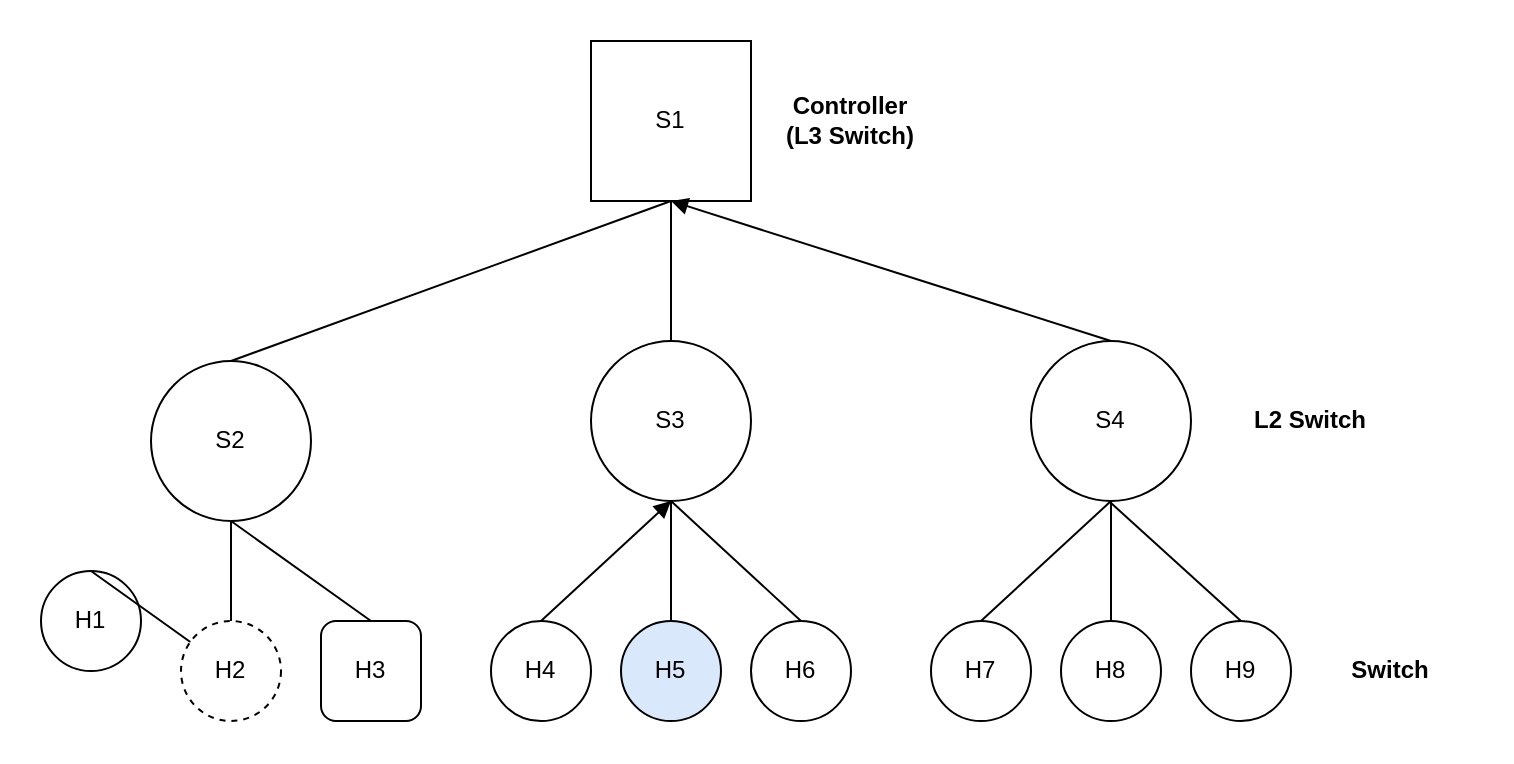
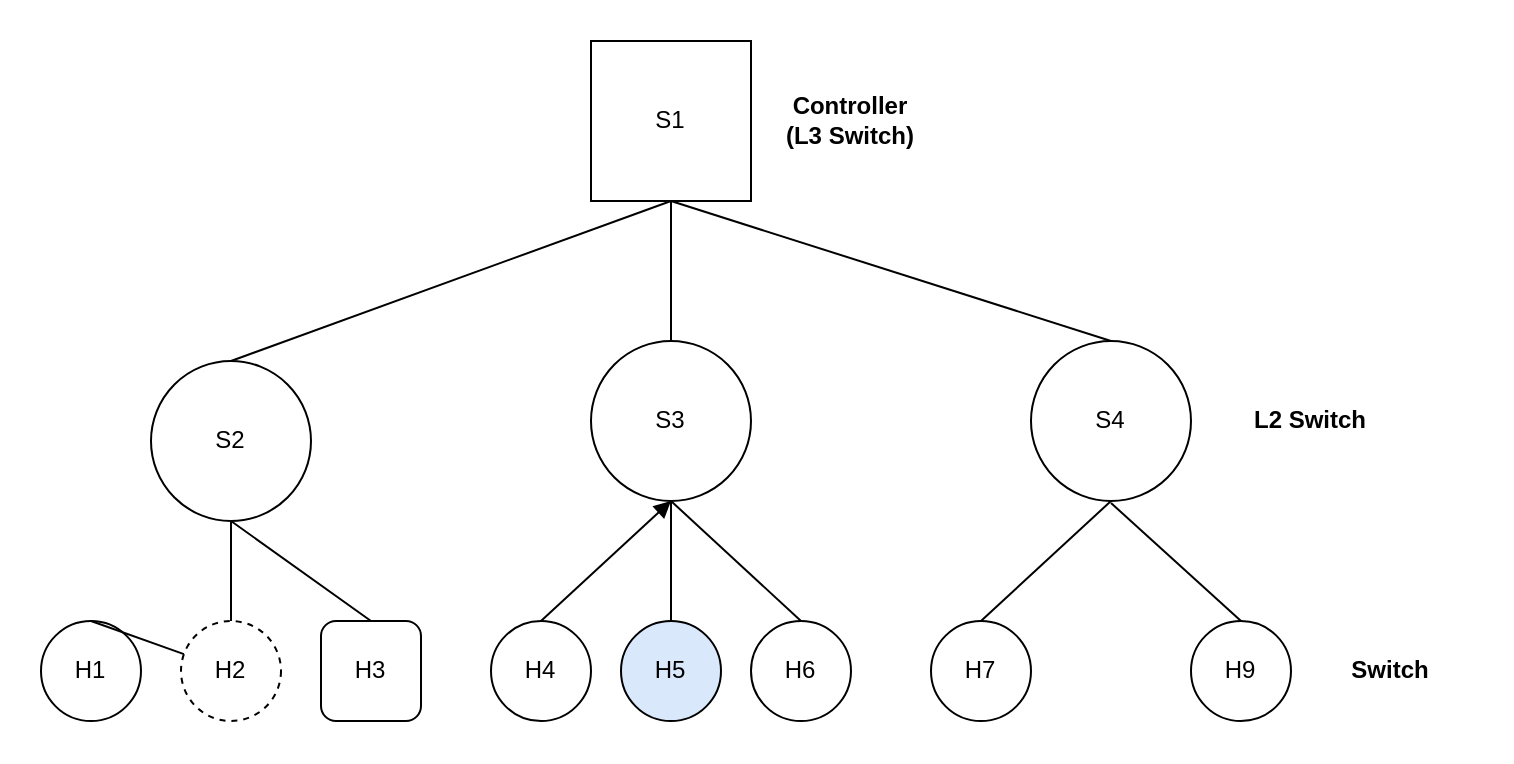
(687, 206) -> (681, 204)
(1111, 561) -> none
(91, 621) -> (91, 671)
(1111, 671) -> none
